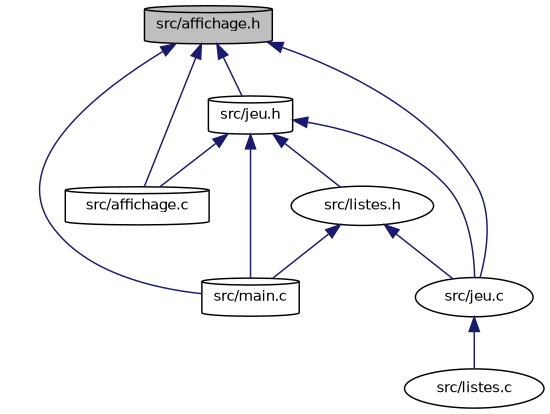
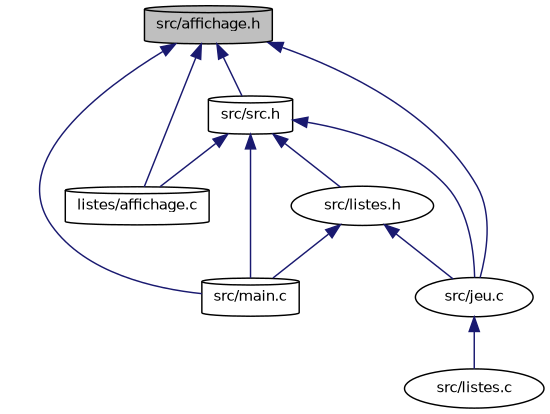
(251, 115) -> (251, 115)
(137, 206) -> (137, 206)
